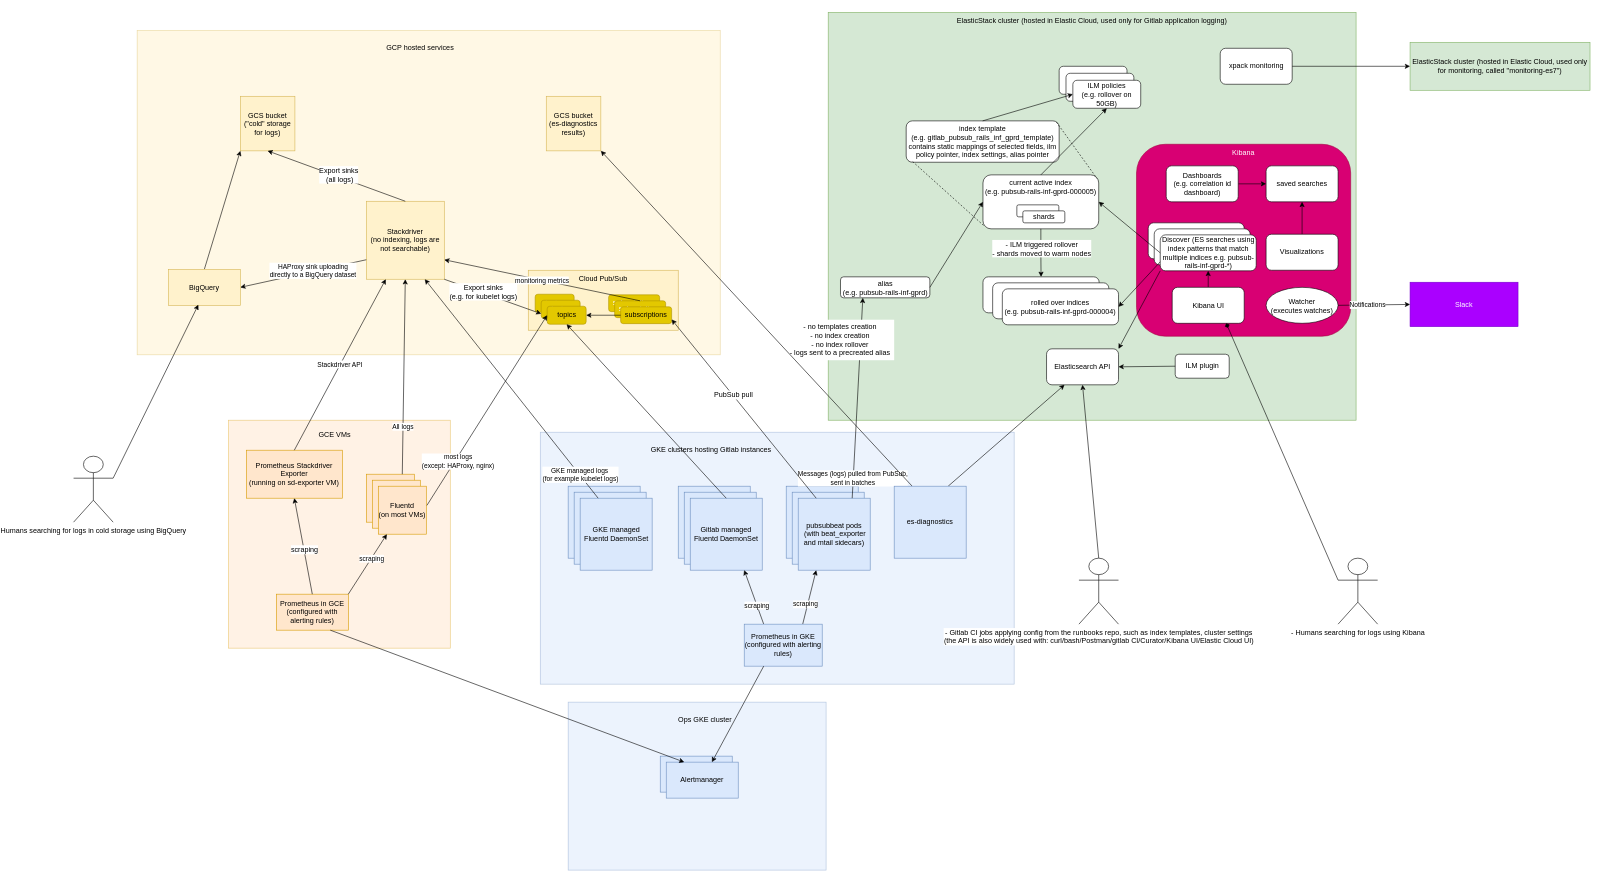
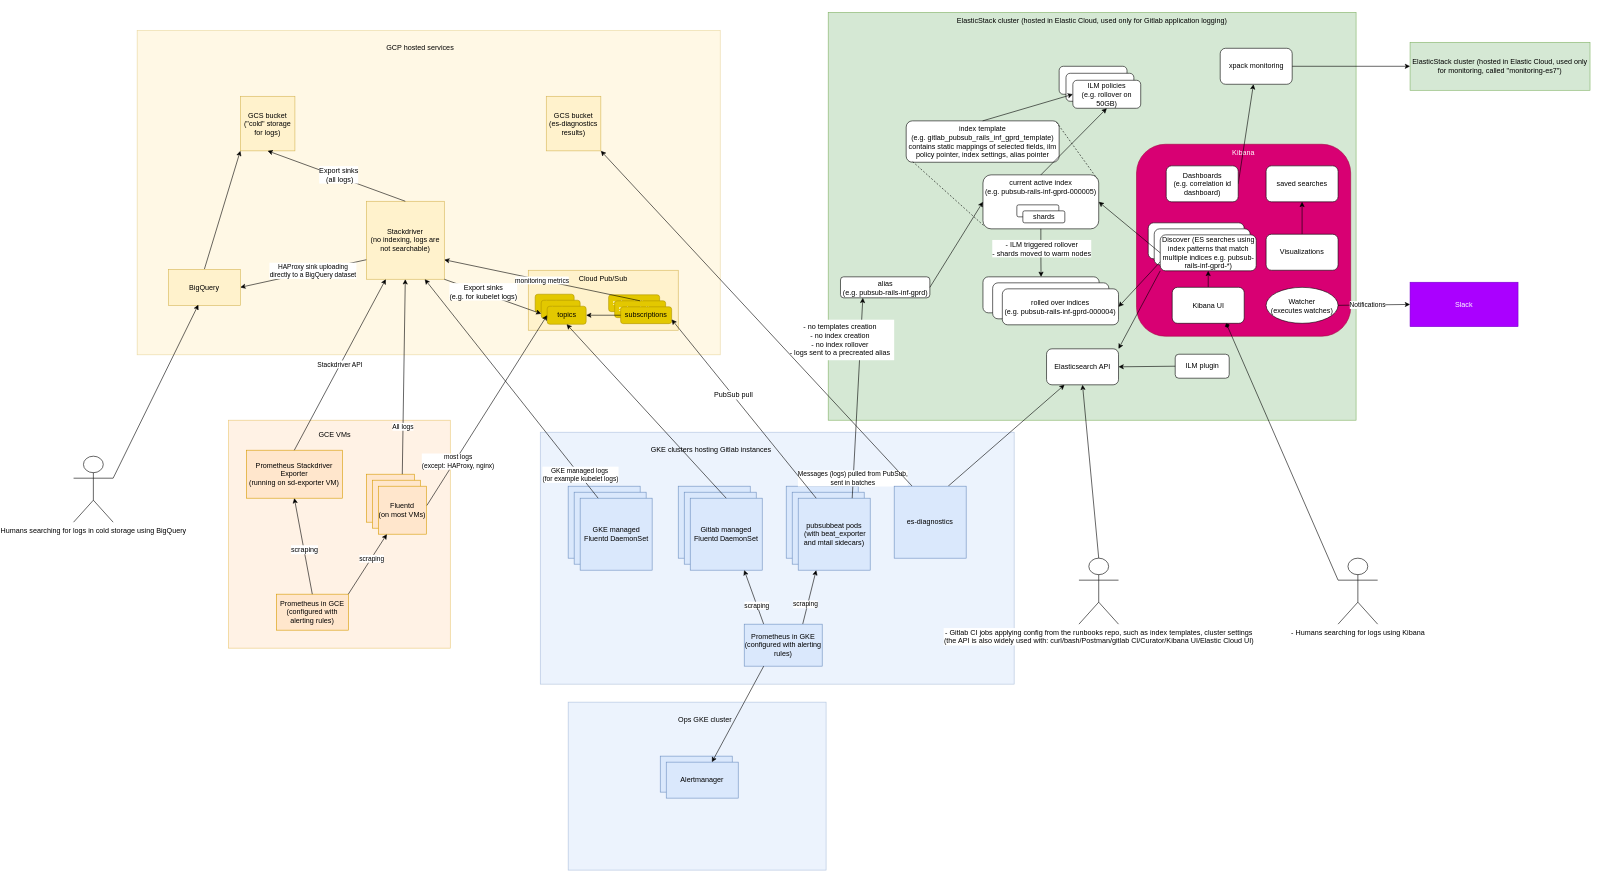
(1260, 184) -> (1246, 133)
(505, 695) -> none
